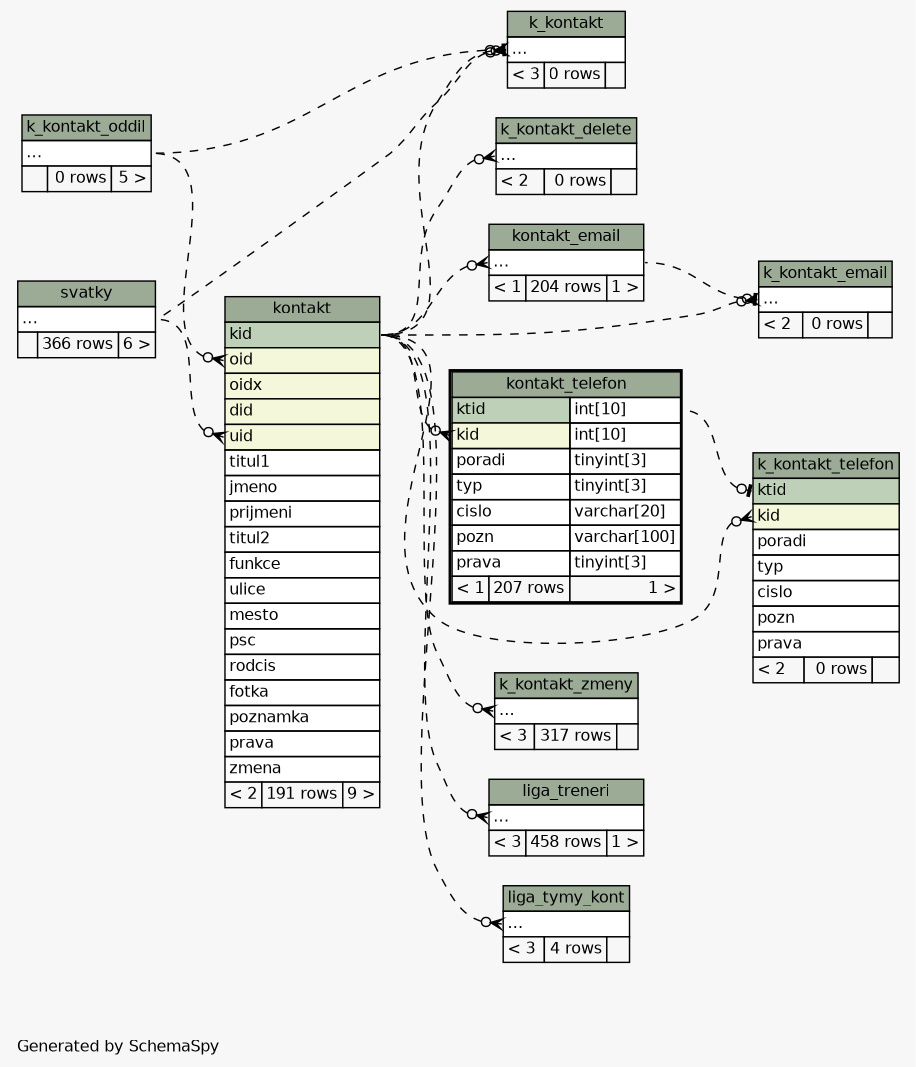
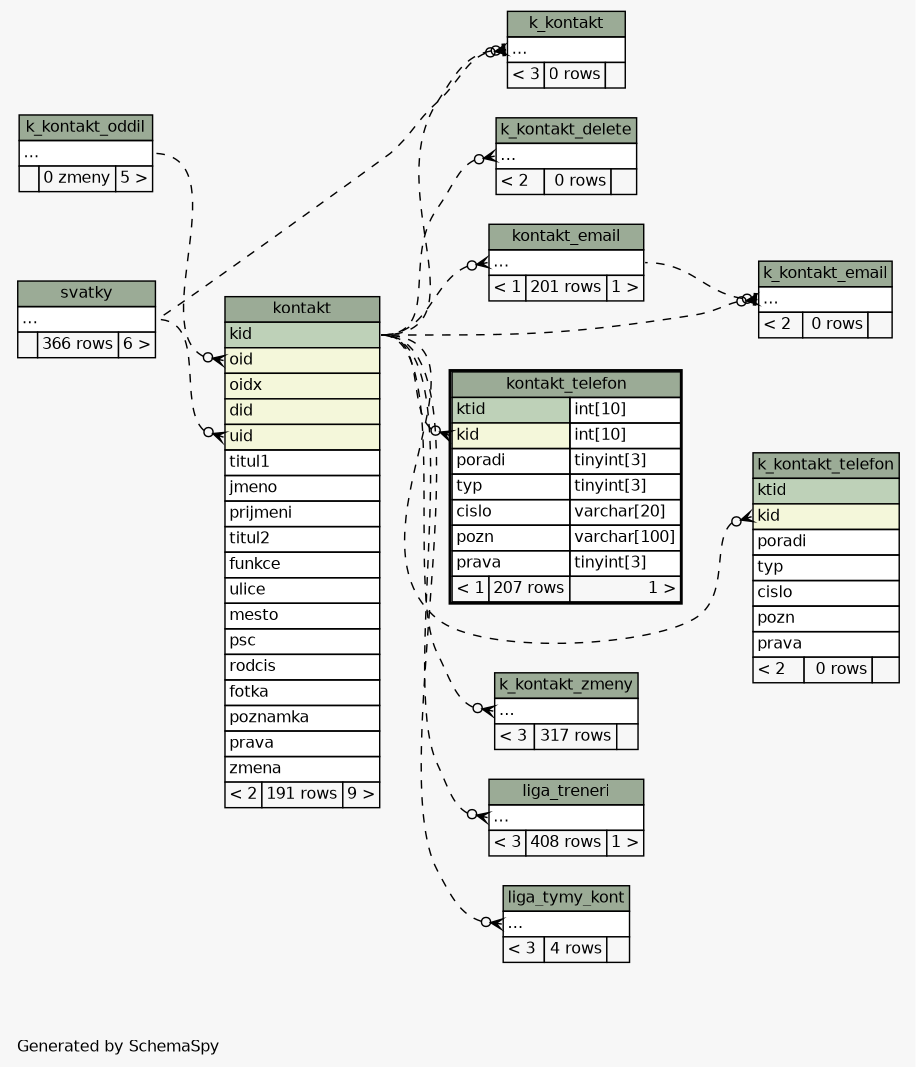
(320, 106) -> none
(81, 178) -> (77, 178)
(566, 287) -> (566, 287)
(715, 443) -> none
(566, 842) -> (566, 842)
